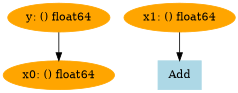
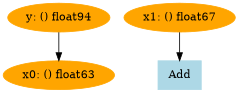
(59, 18) -> (59, 18)
(180, 18) -> (180, 18)
(59, 75) -> (59, 75)
